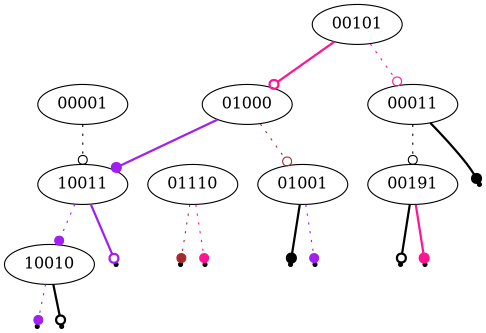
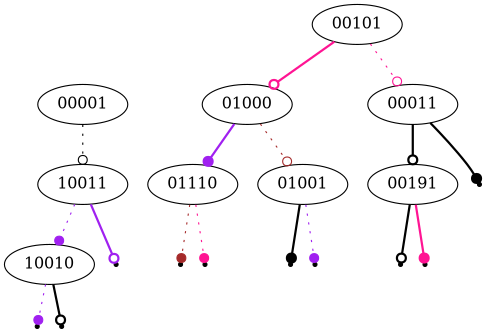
(413, 140) -> (413, 140)
(169, 143) -> (223, 141)
